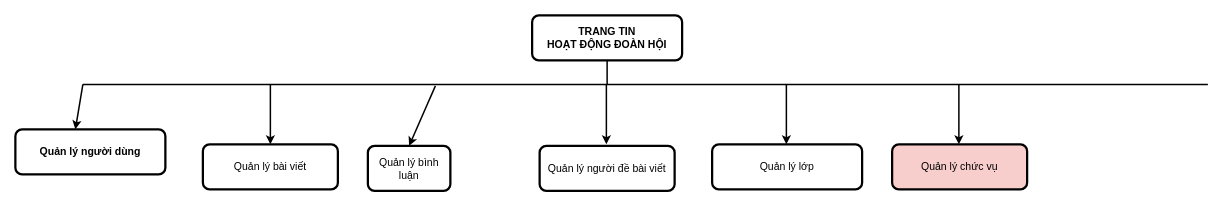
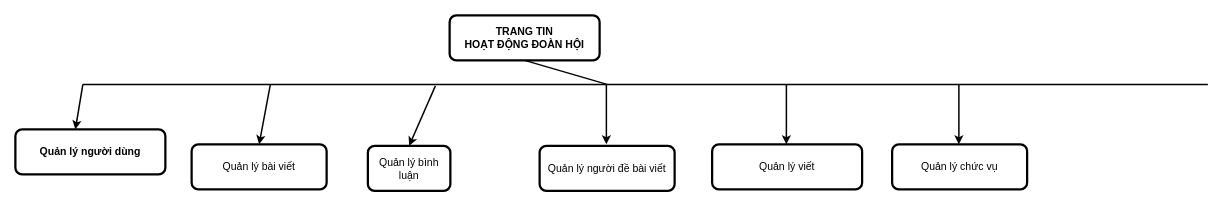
(607, 38) -> (525, 38)
(270, 167) -> (259, 167)
(787, 167) -> (787, 167)
(960, 167) -> (960, 167)
